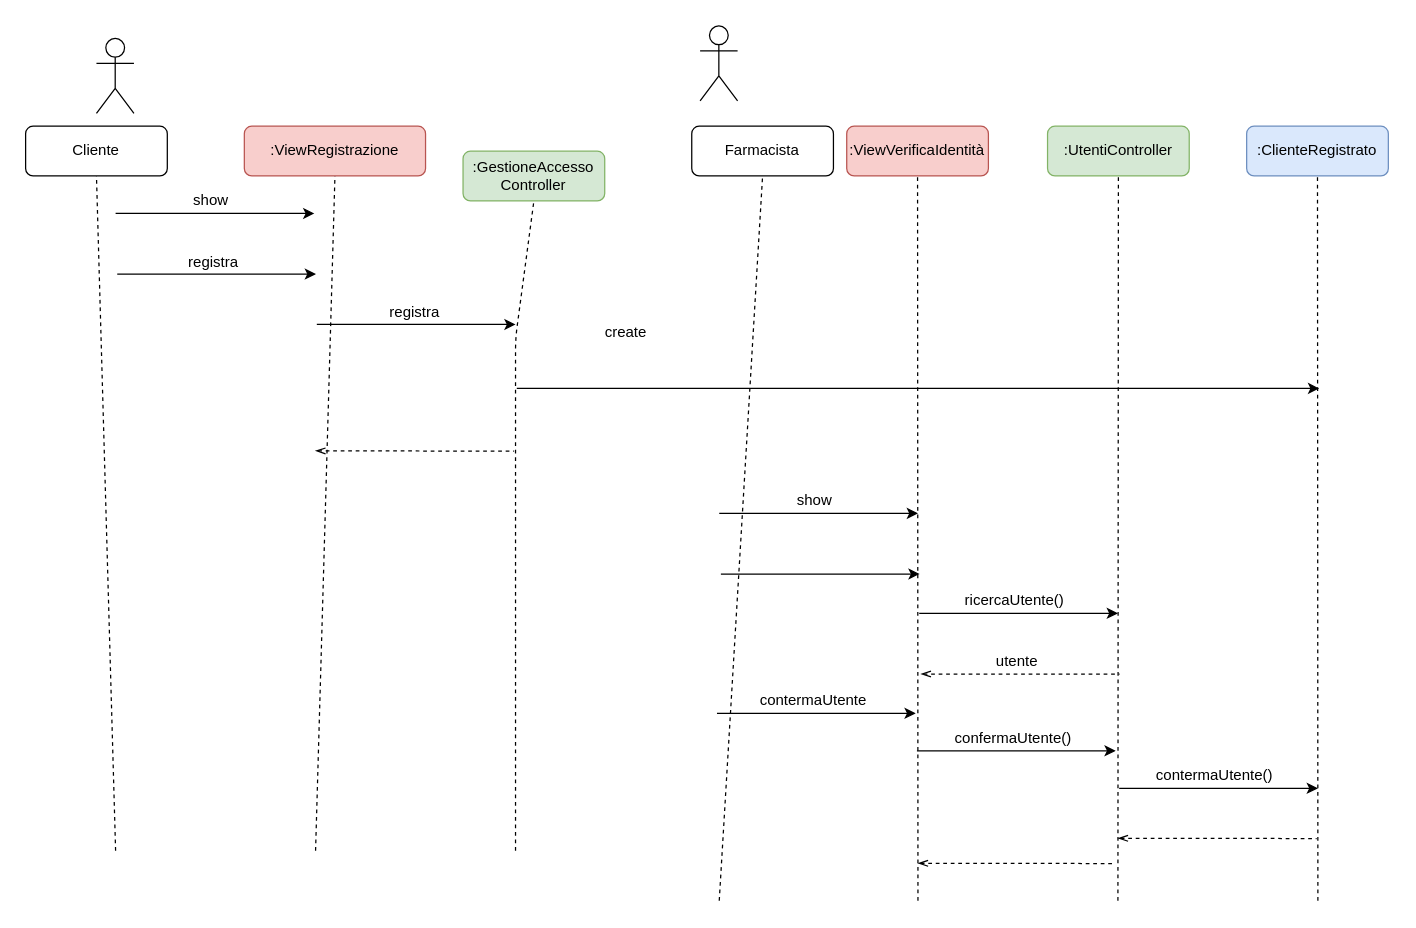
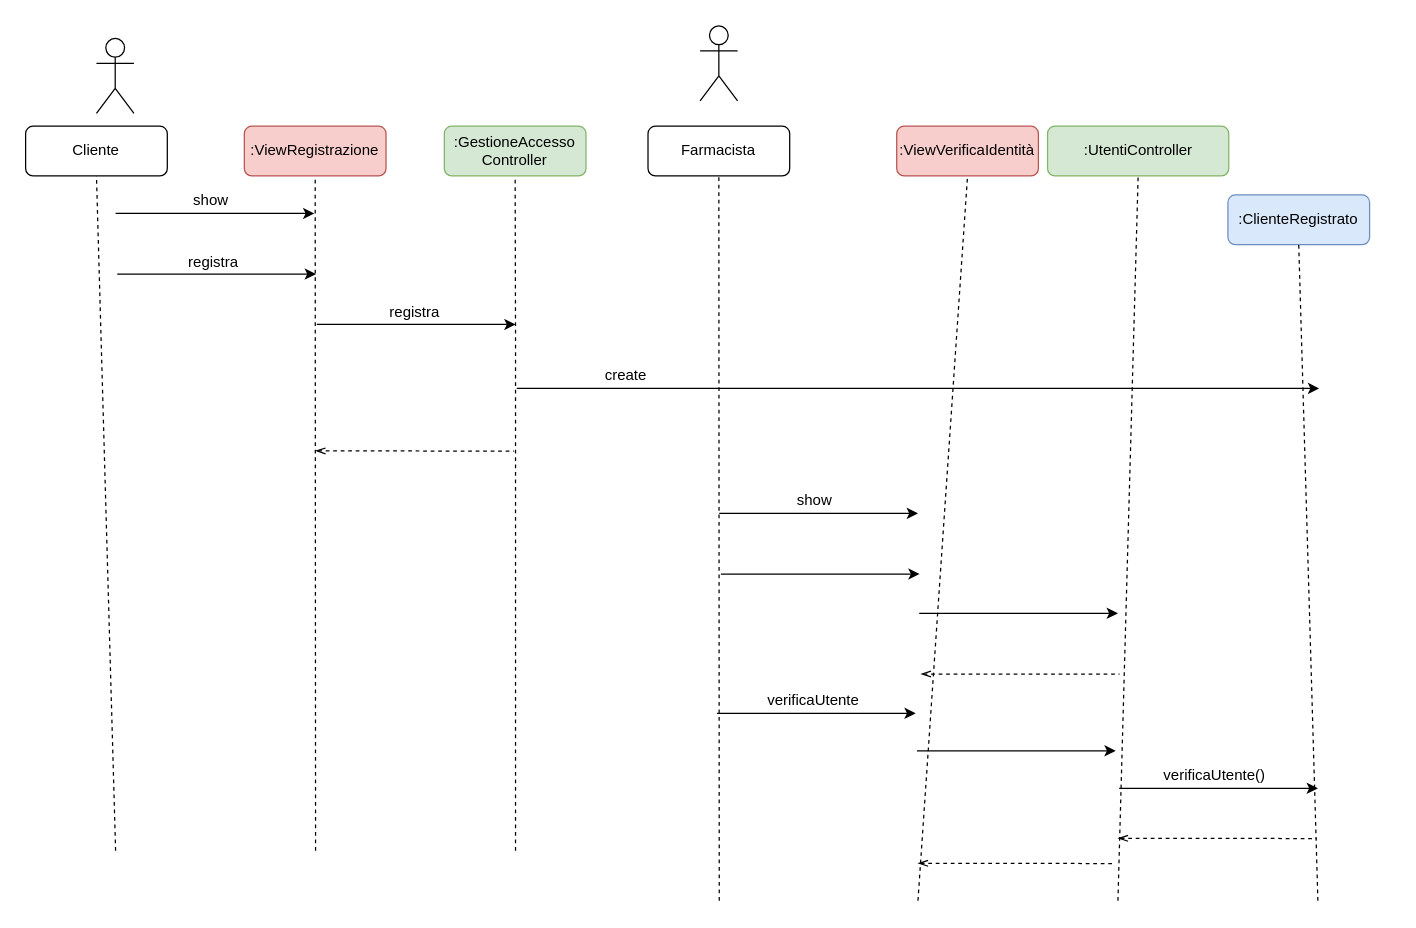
(335, 151) -> (315, 151)
(763, 151) -> (719, 151)
(918, 151) -> (968, 151)
(1119, 151) -> (1138, 151)
(1318, 151) -> (1299, 220)
(534, 176) -> (515, 151)
(626, 332) -> (626, 376)
(1015, 601) -> none
(1016, 661) -> none
(814, 701) -> (814, 701)
(1013, 738) -> none
(1215, 776) -> (1215, 776)
